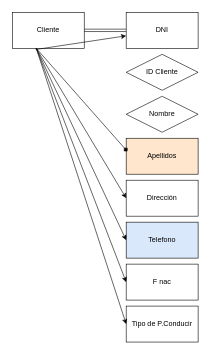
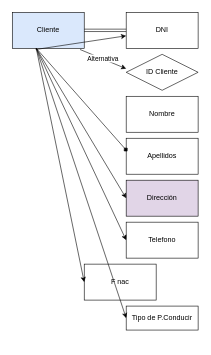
(48, 30) -> (48, 30)
none -> (101, 58)
(162, 114) -> (162, 114)
(162, 156) -> (162, 156)
(162, 198) -> (162, 198)
(162, 240) -> (162, 240)
(162, 282) -> (120, 282)
(162, 324) -> (162, 318)
